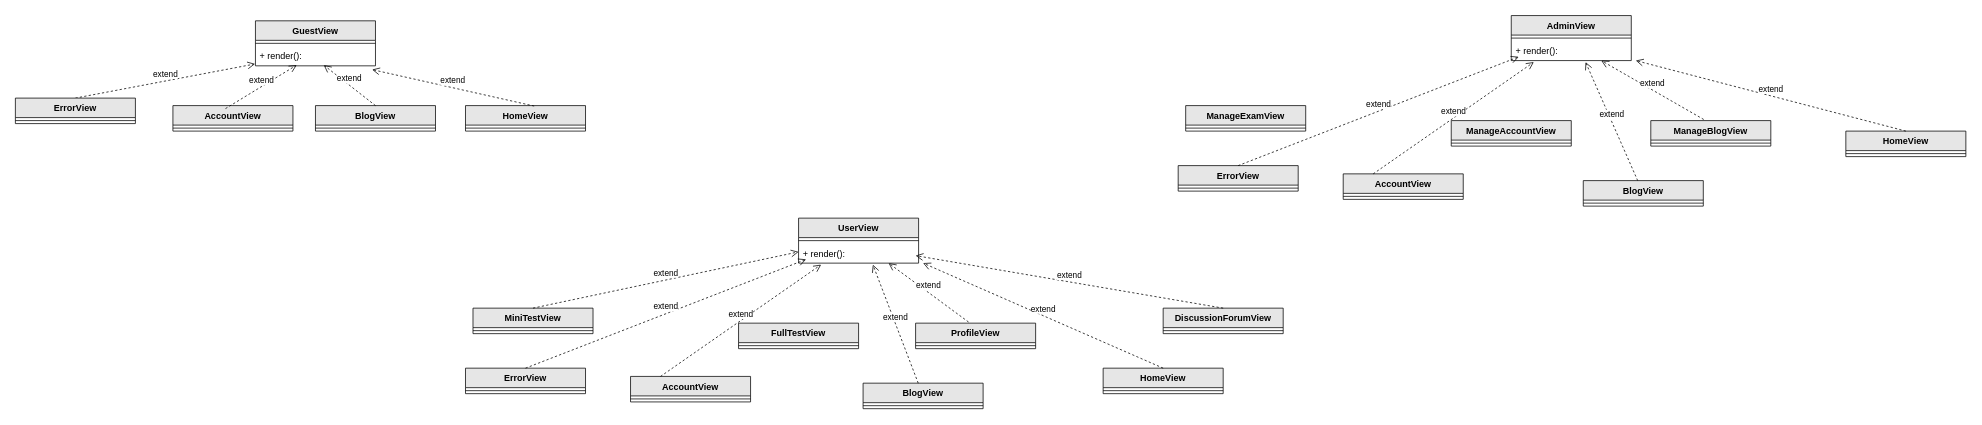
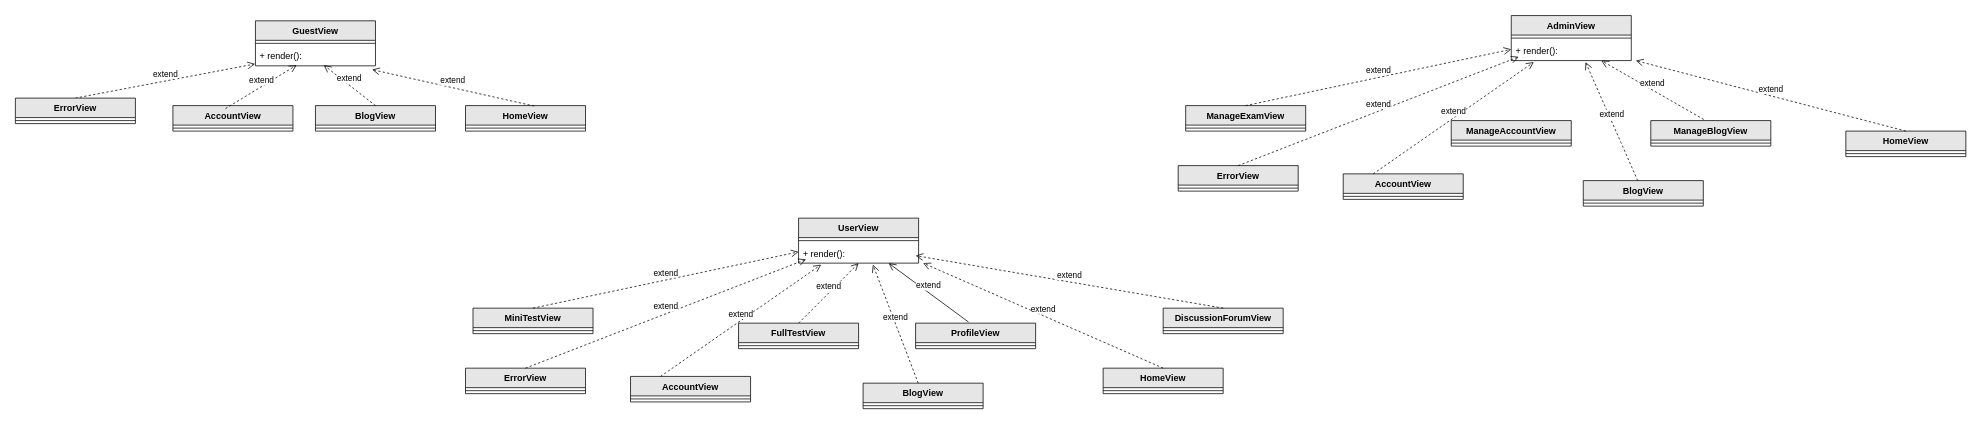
none -> (1378, 77)
none -> (828, 293)
(948, 307) -> (948, 307)
